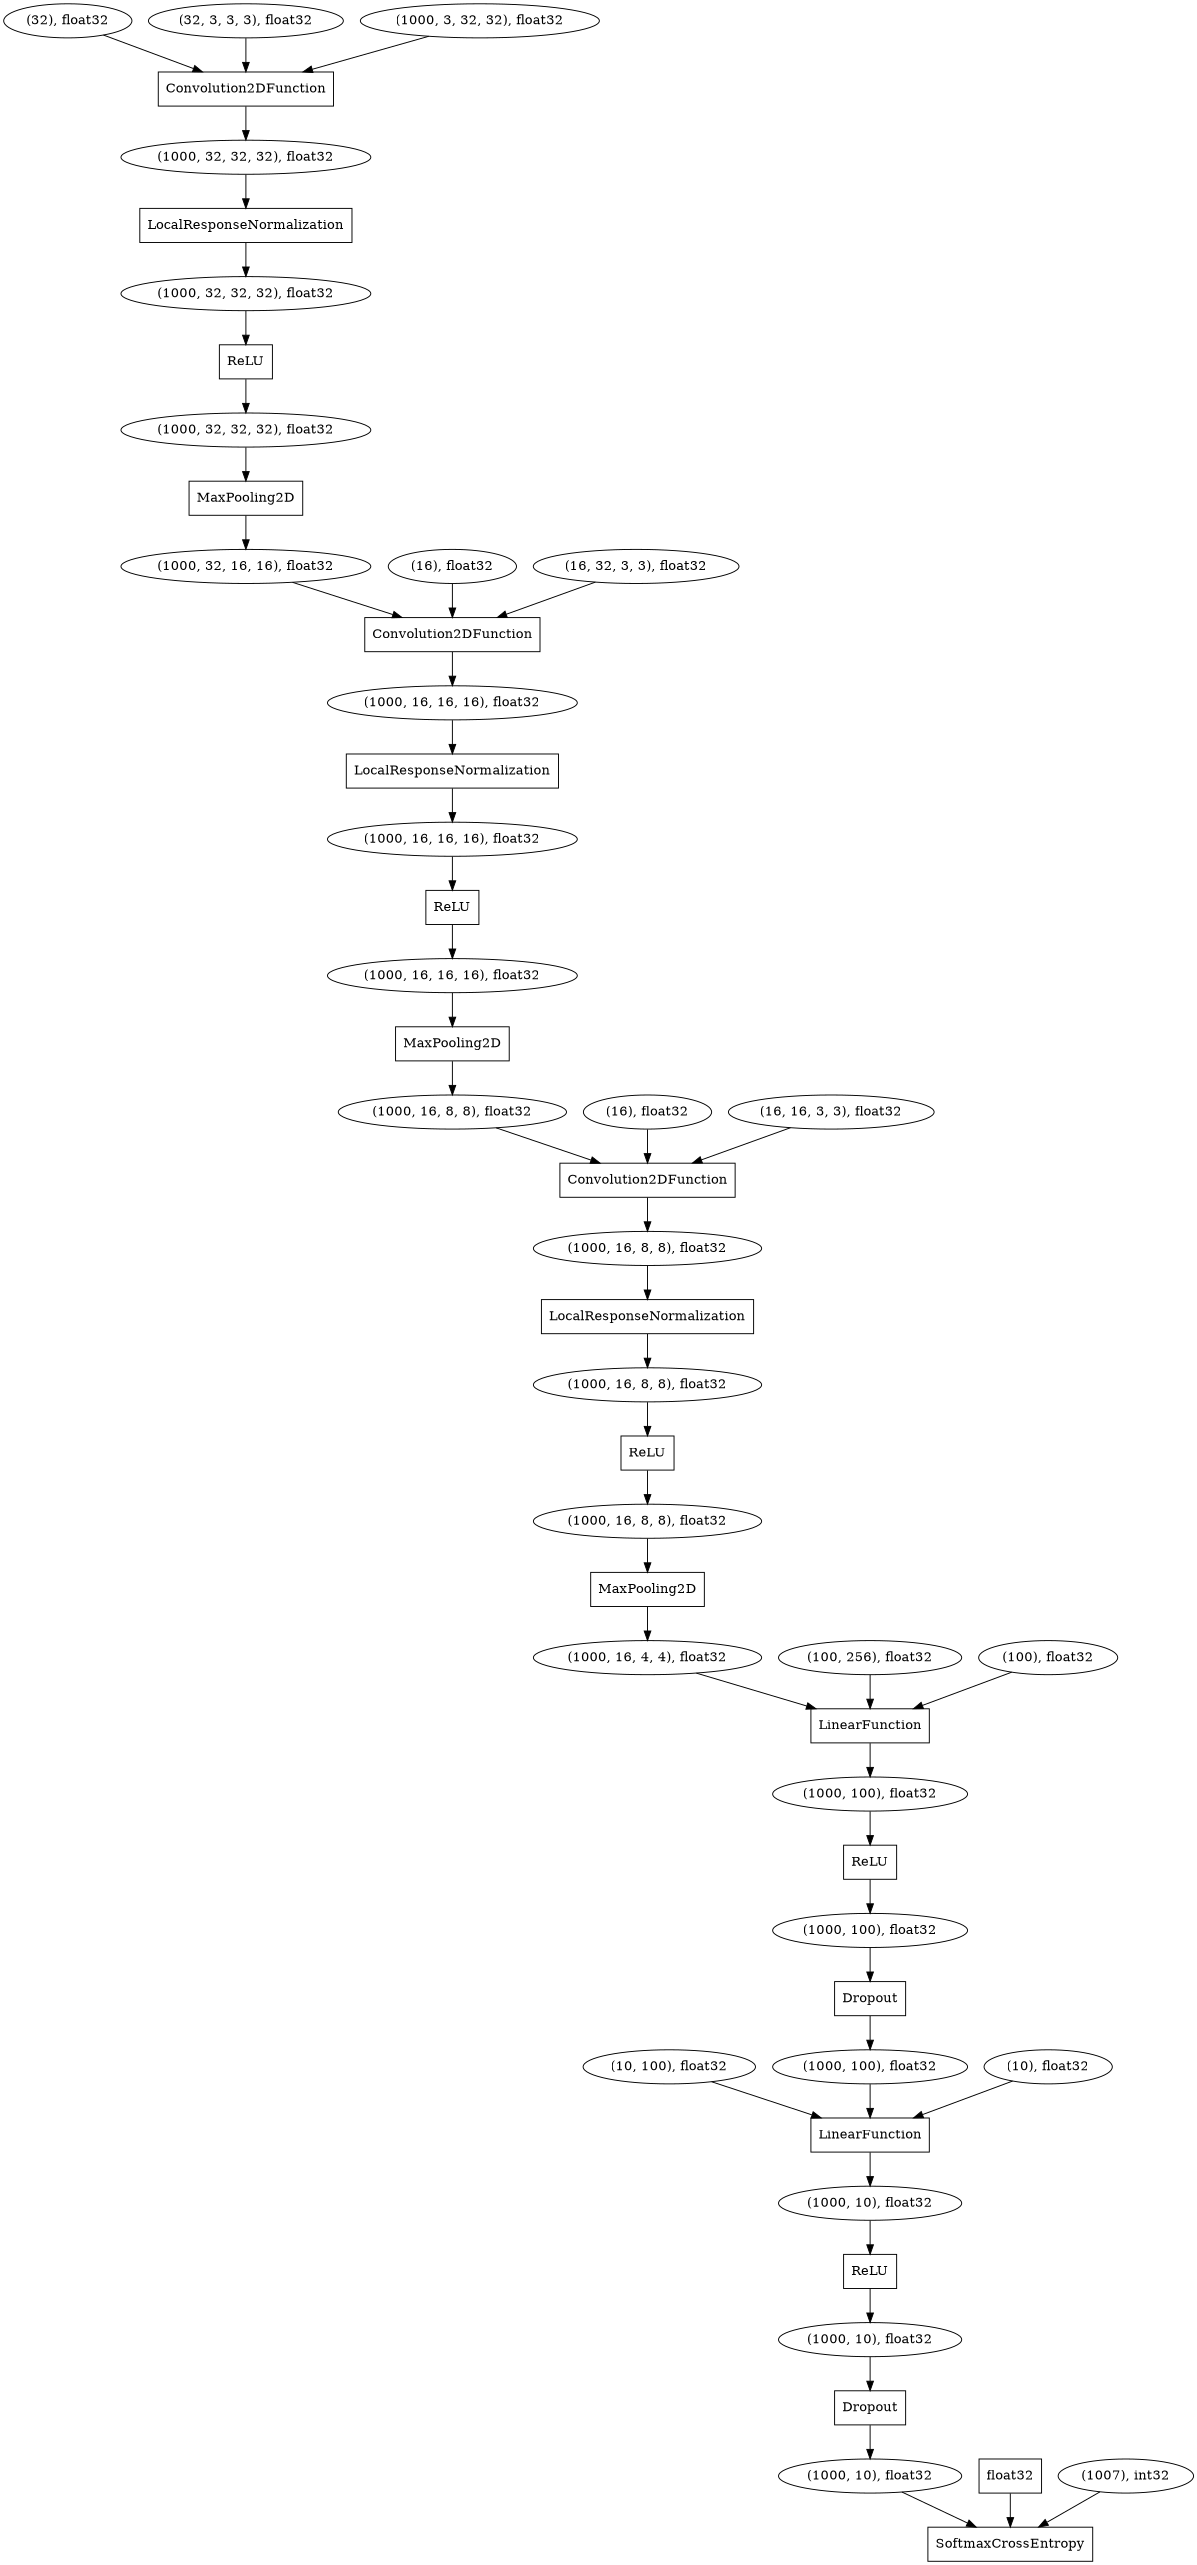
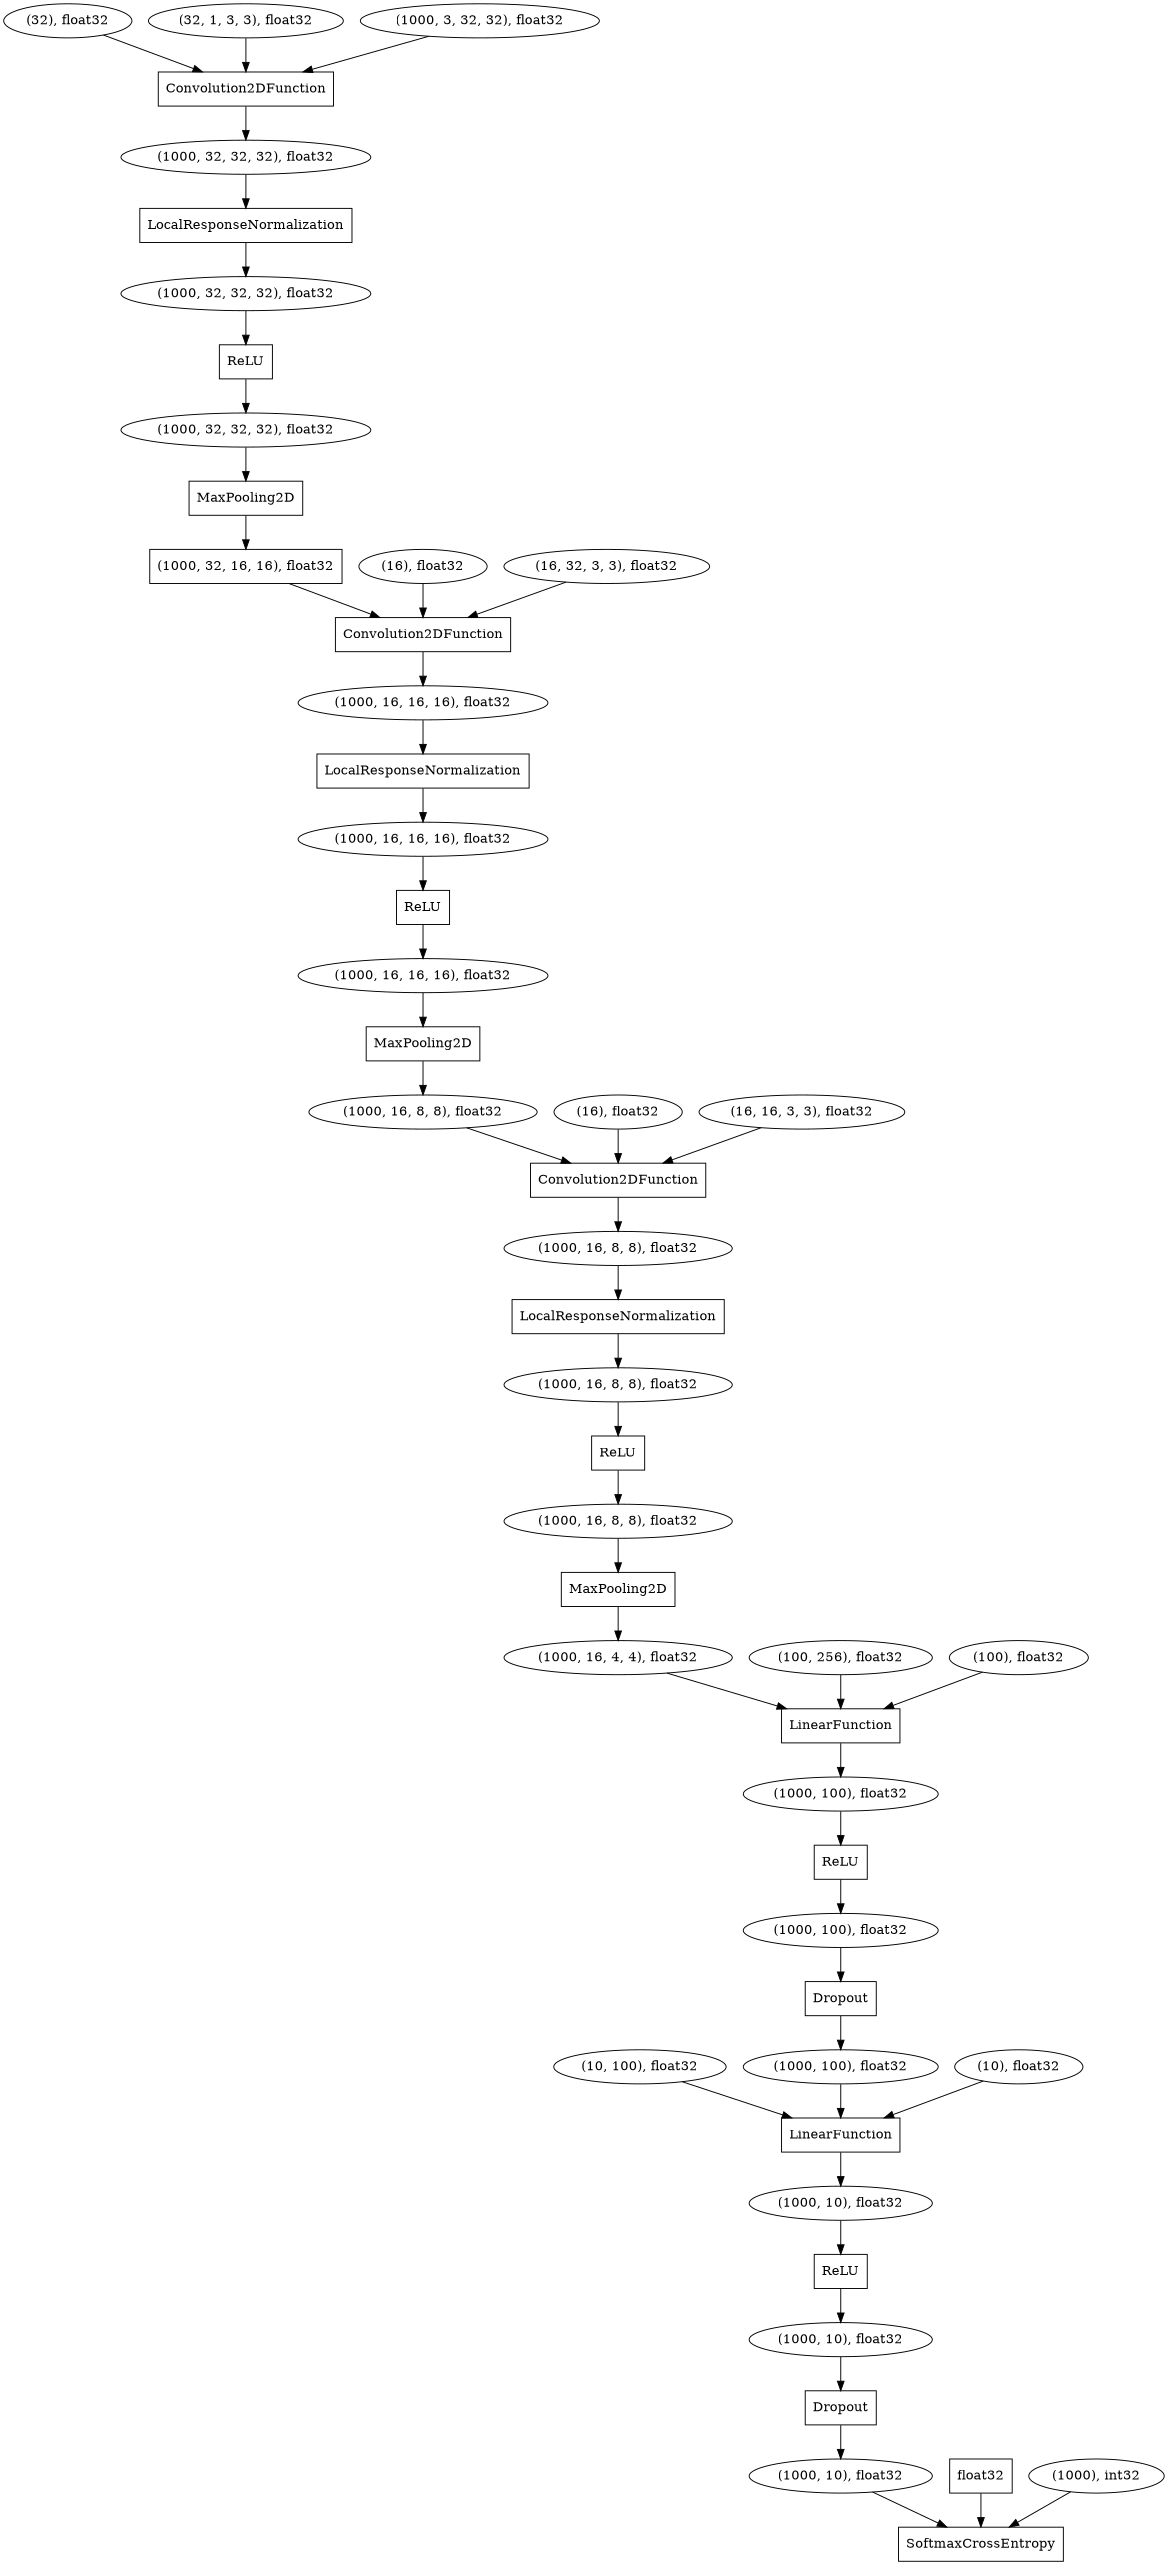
(246, 21) -> (246, 21)
(246, 566) -> (246, 566)
(1126, 2476) -> (1097, 2476)
